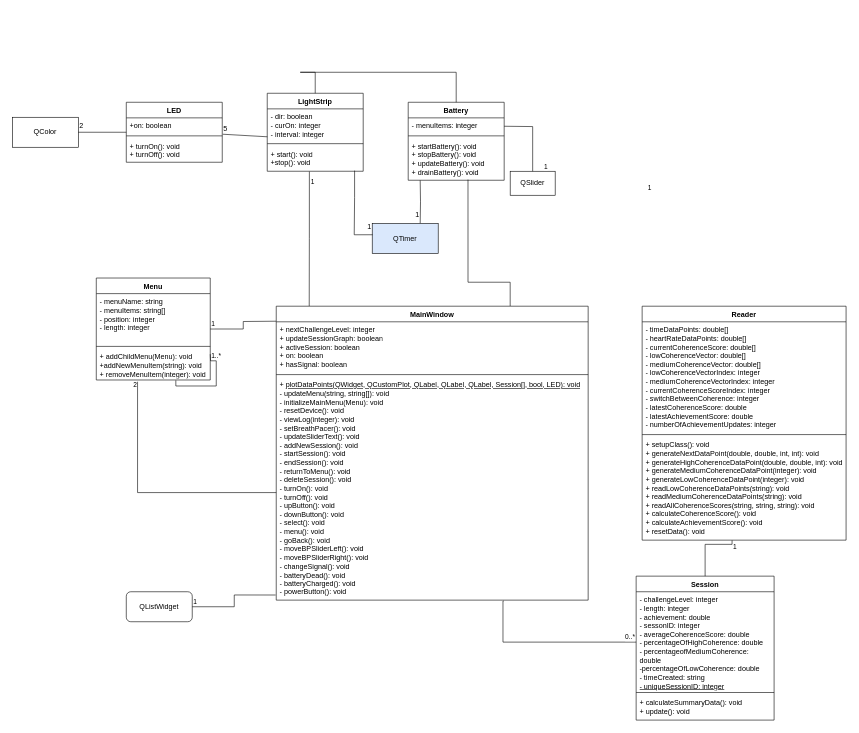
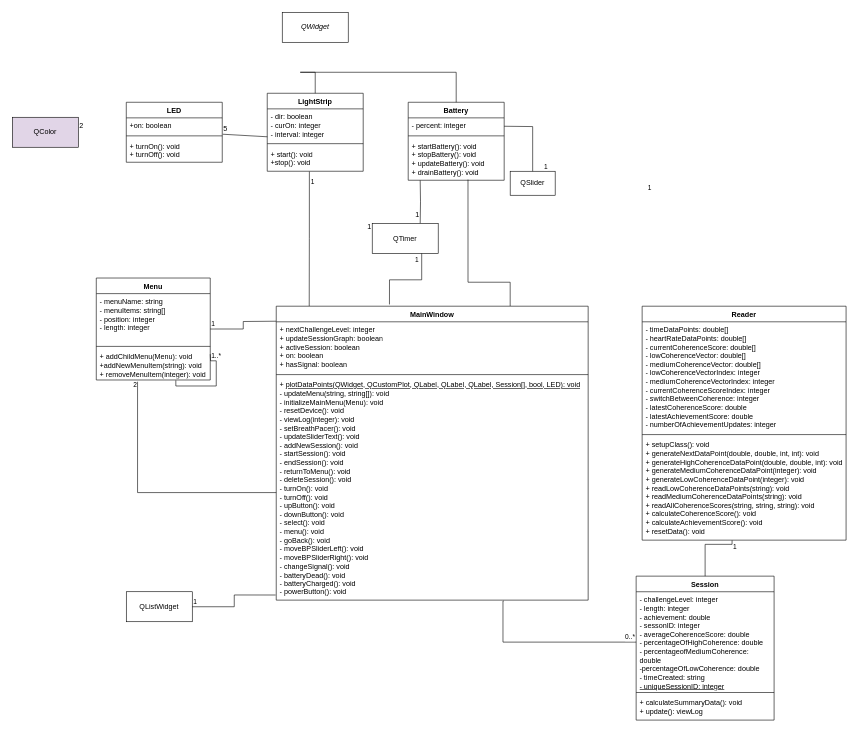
none -> (315, 27)
(448, 126) -> (444, 126)
(45, 132) -> (45, 132)
(101, 132) -> none
(355, 213) -> none
(405, 239) -> (405, 239)
none -> (407, 280)
(159, 607) -> (159, 607)
(695, 708) -> (695, 708)
